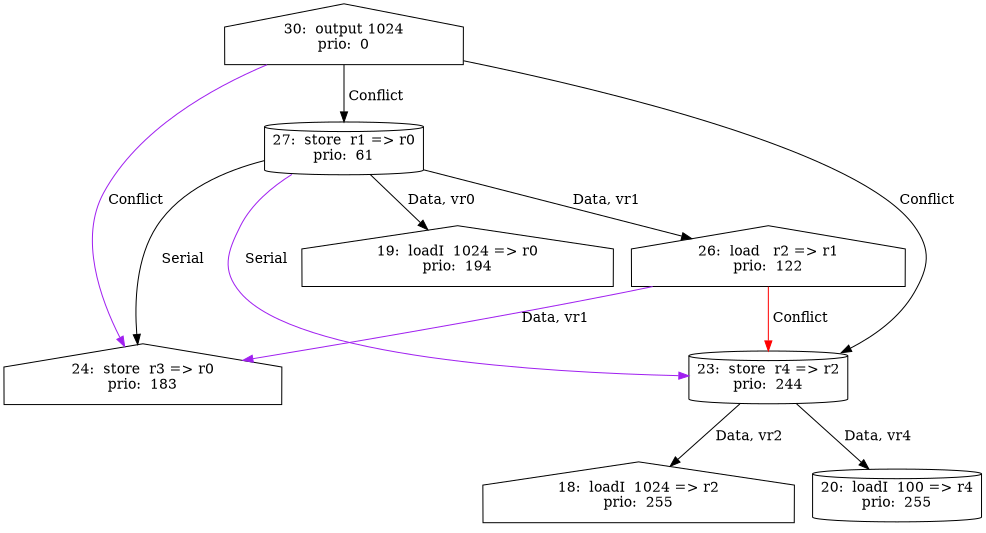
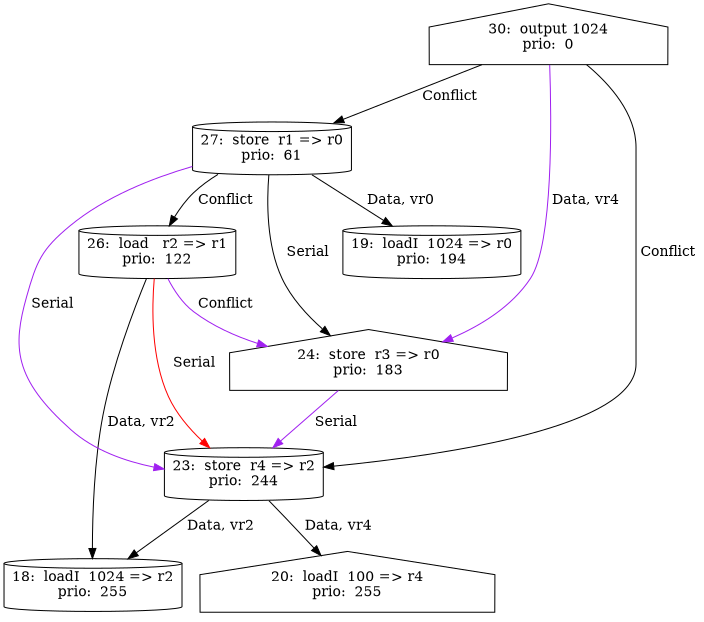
(136, 200) -> (584, 200)
(604, 200) -> (226, 200)
(458, 259) -> (432, 252)
(768, 259) -> (157, 252)
(553, 318) -> (226, 304)
(801, 318) -> (195, 363)
none -> (104, 410)
none -> (309, 416)
(639, 495) -> (93, 585)
(897, 495) -> (347, 585)
